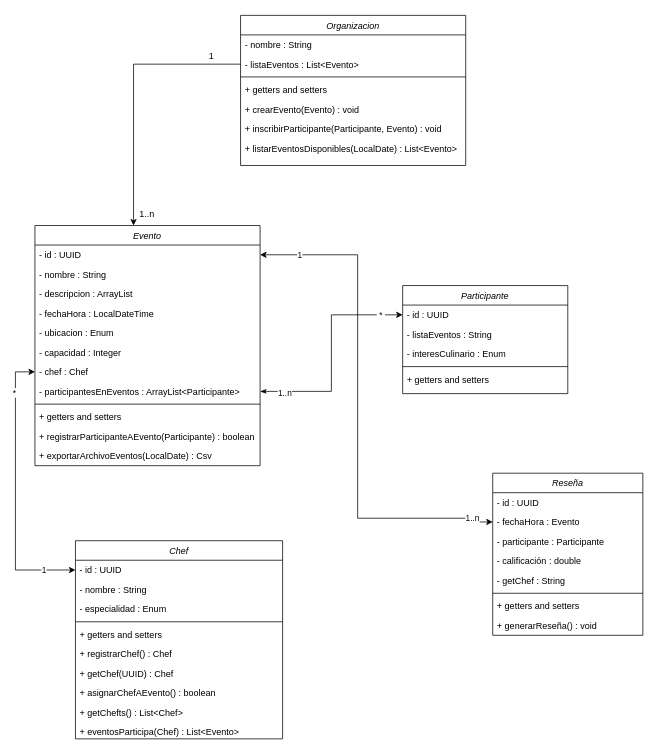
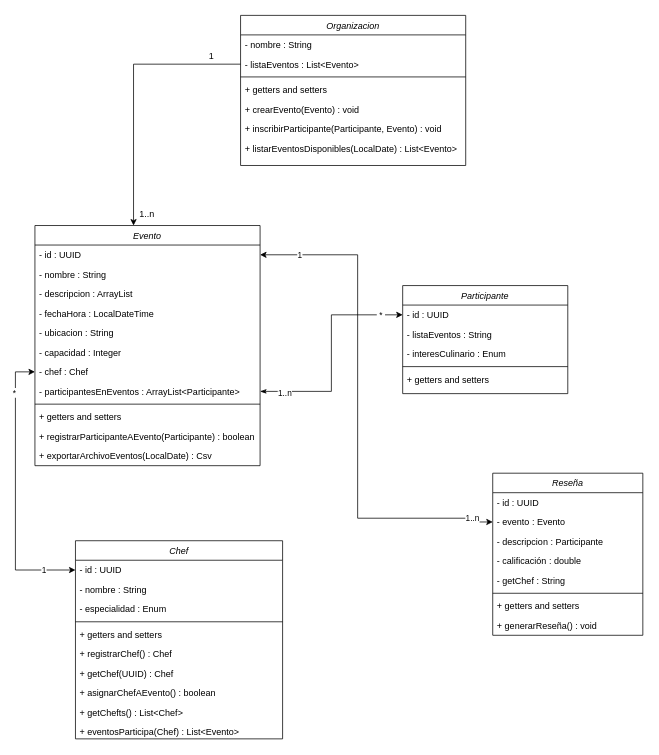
(77, 333) -> (81, 333)
(542, 522) -> (535, 522)
(560, 542) -> (558, 542)
